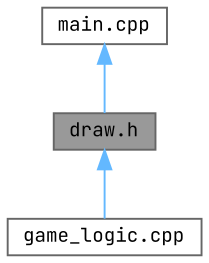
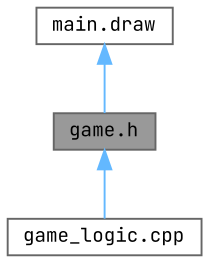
(105, 26) -> (105, 26)
(105, 131) -> (105, 131)
